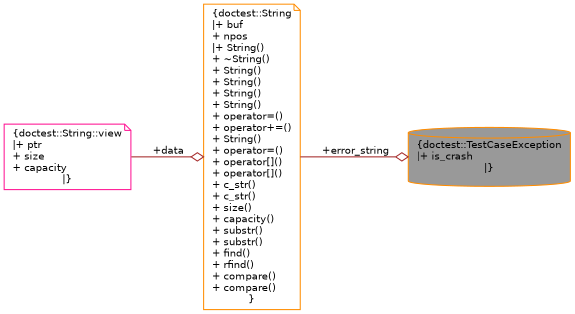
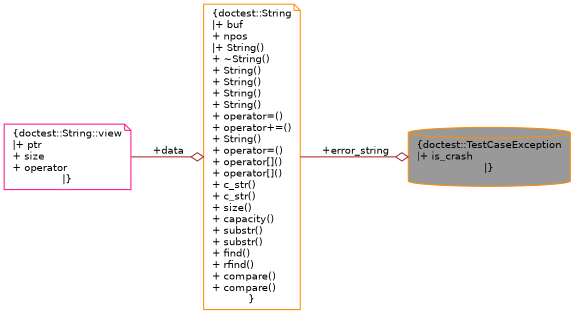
(68, 157) -> (68, 157)
